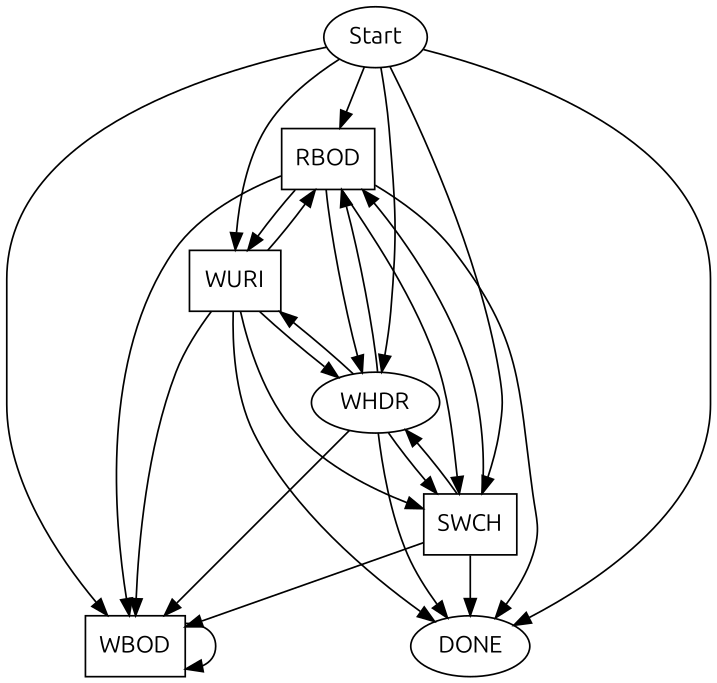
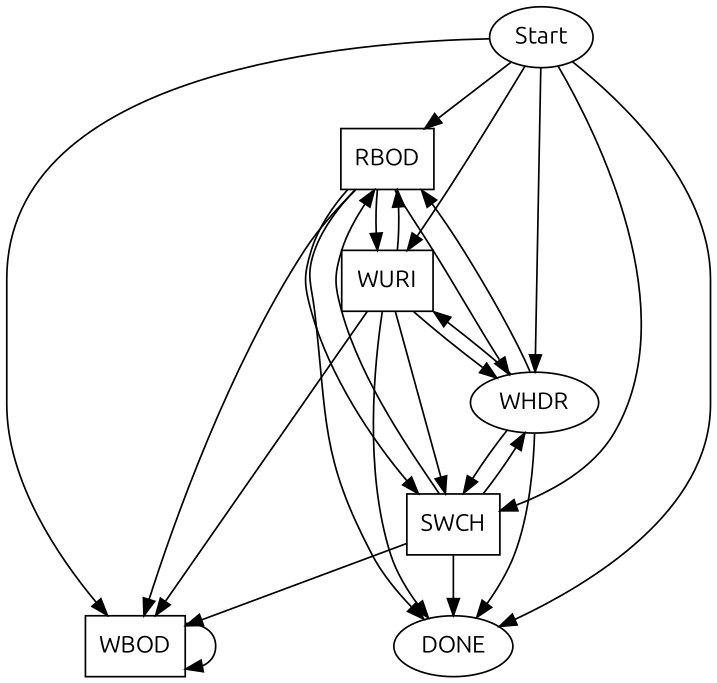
(263, 517) -> none
